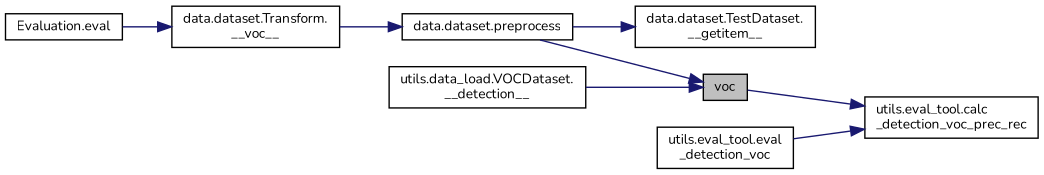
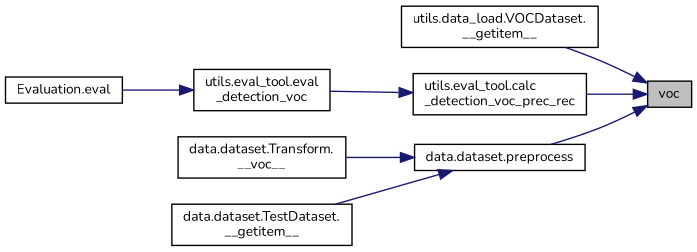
(140, 27) -> (151, 90)
(597, 27) -> (387, 189)
(487, 87) -> (500, 27)
(799, 97) -> (610, 94)
